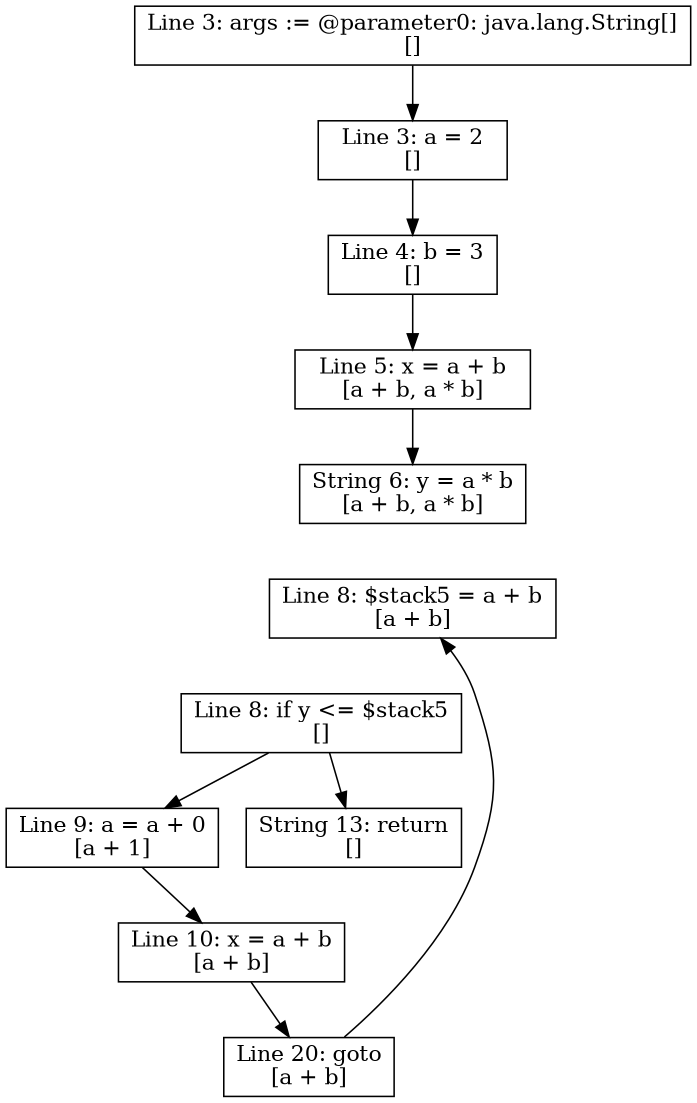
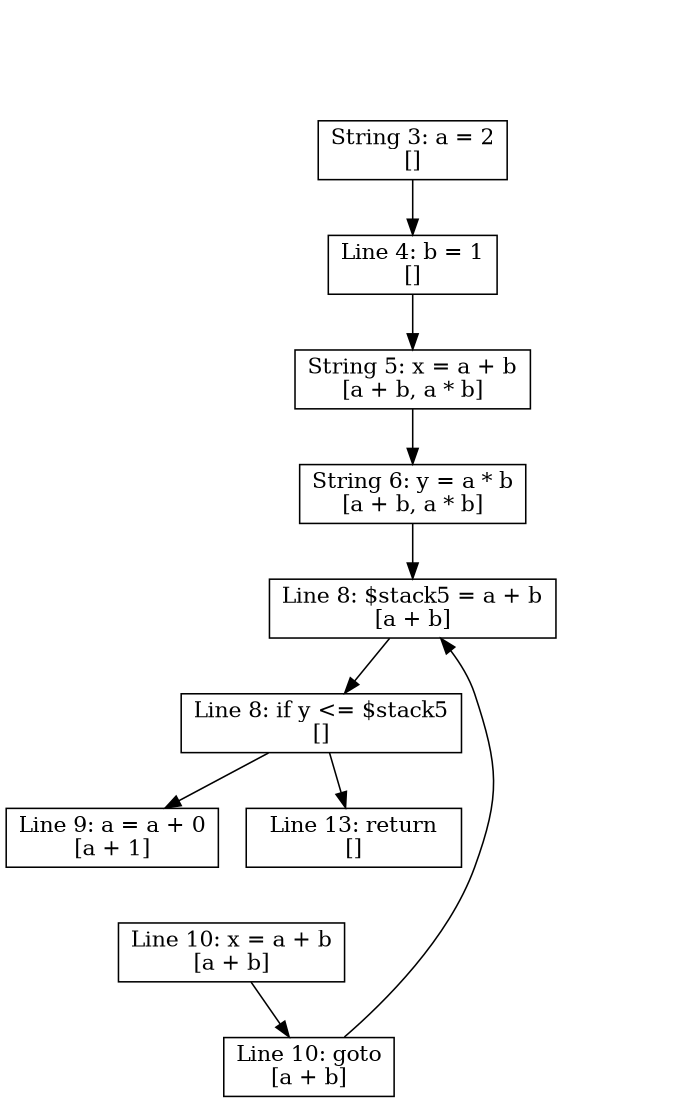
(413, 36) -> none
(413, 150) -> (413, 150)
(413, 265) -> (413, 265)
(413, 379) -> (413, 379)
none -> (413, 543)
none -> (372, 660)
(354, 838) -> (354, 838)
(166, 890) -> none
(309, 1067) -> (309, 1067)
